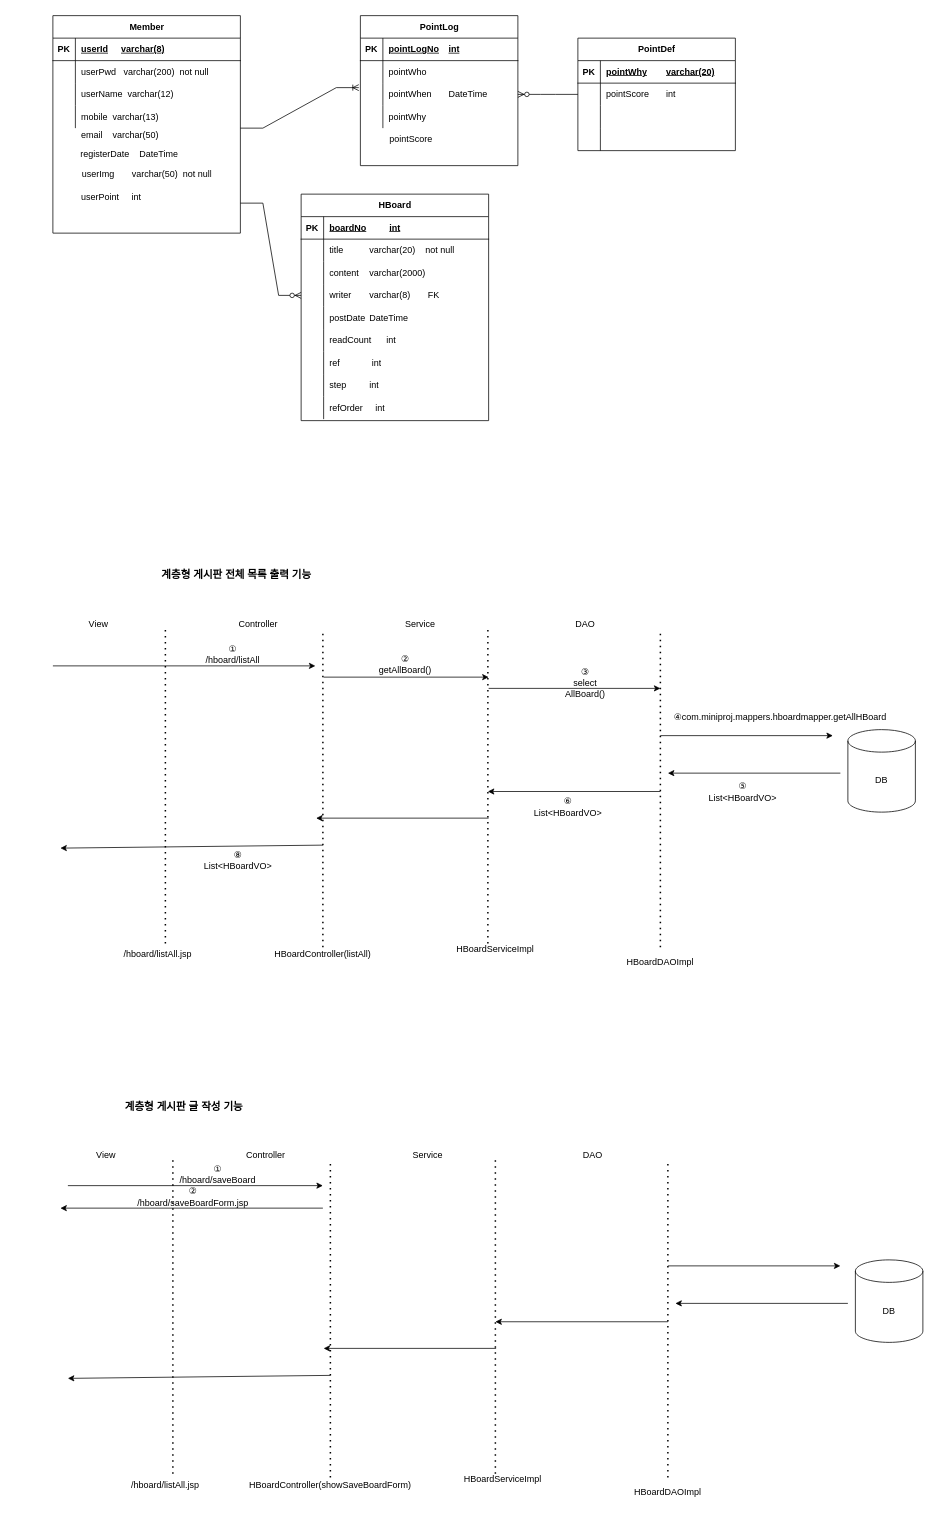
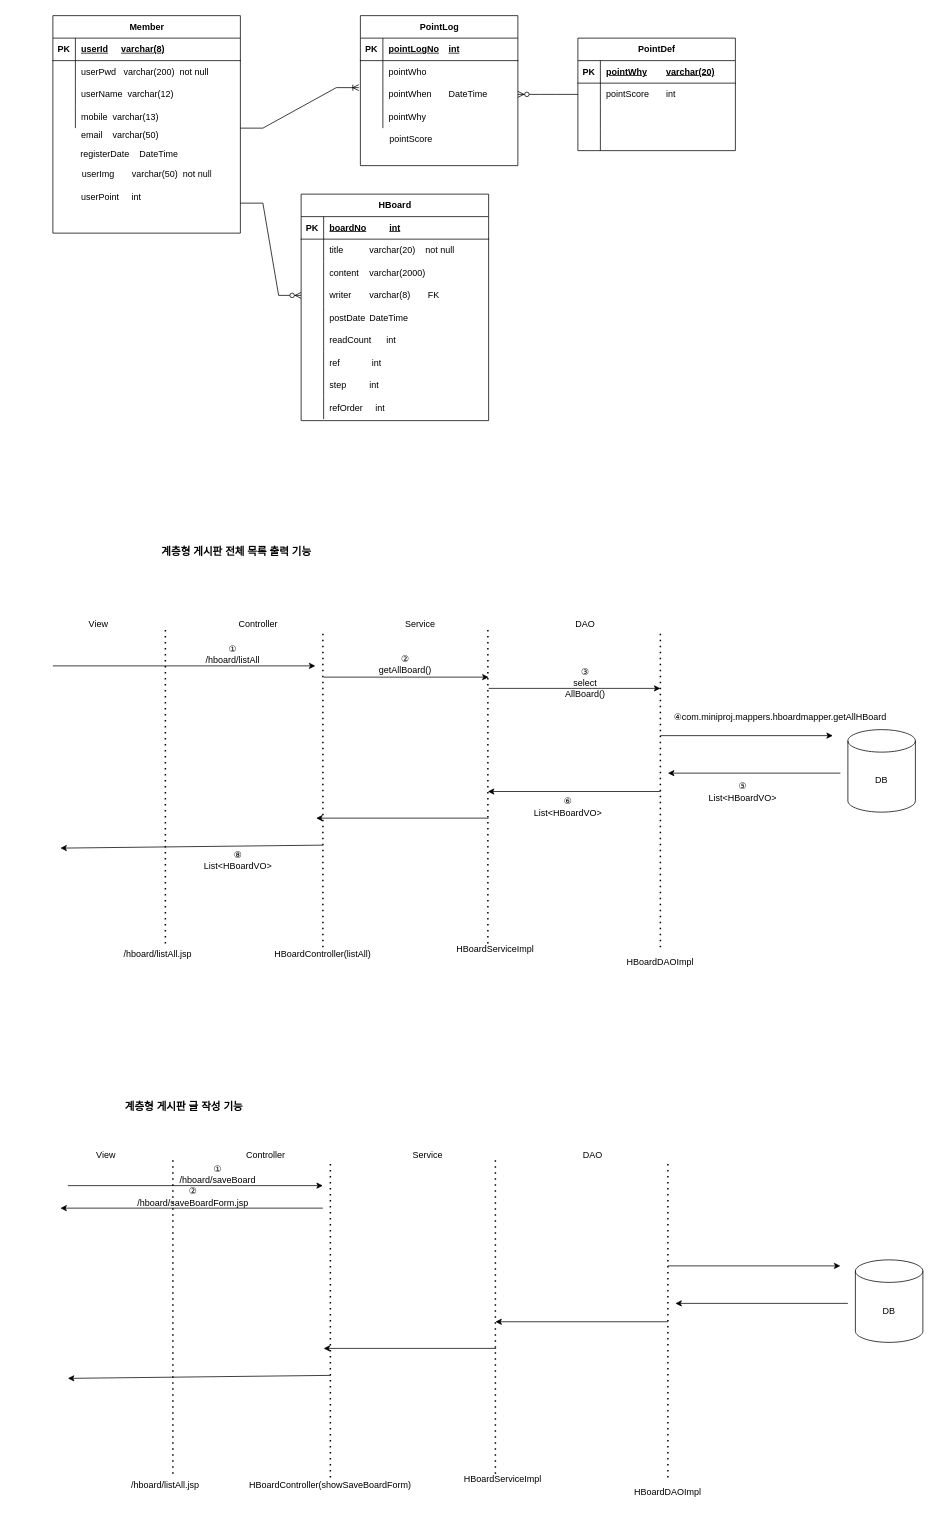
(237, 574) -> (237, 552)
